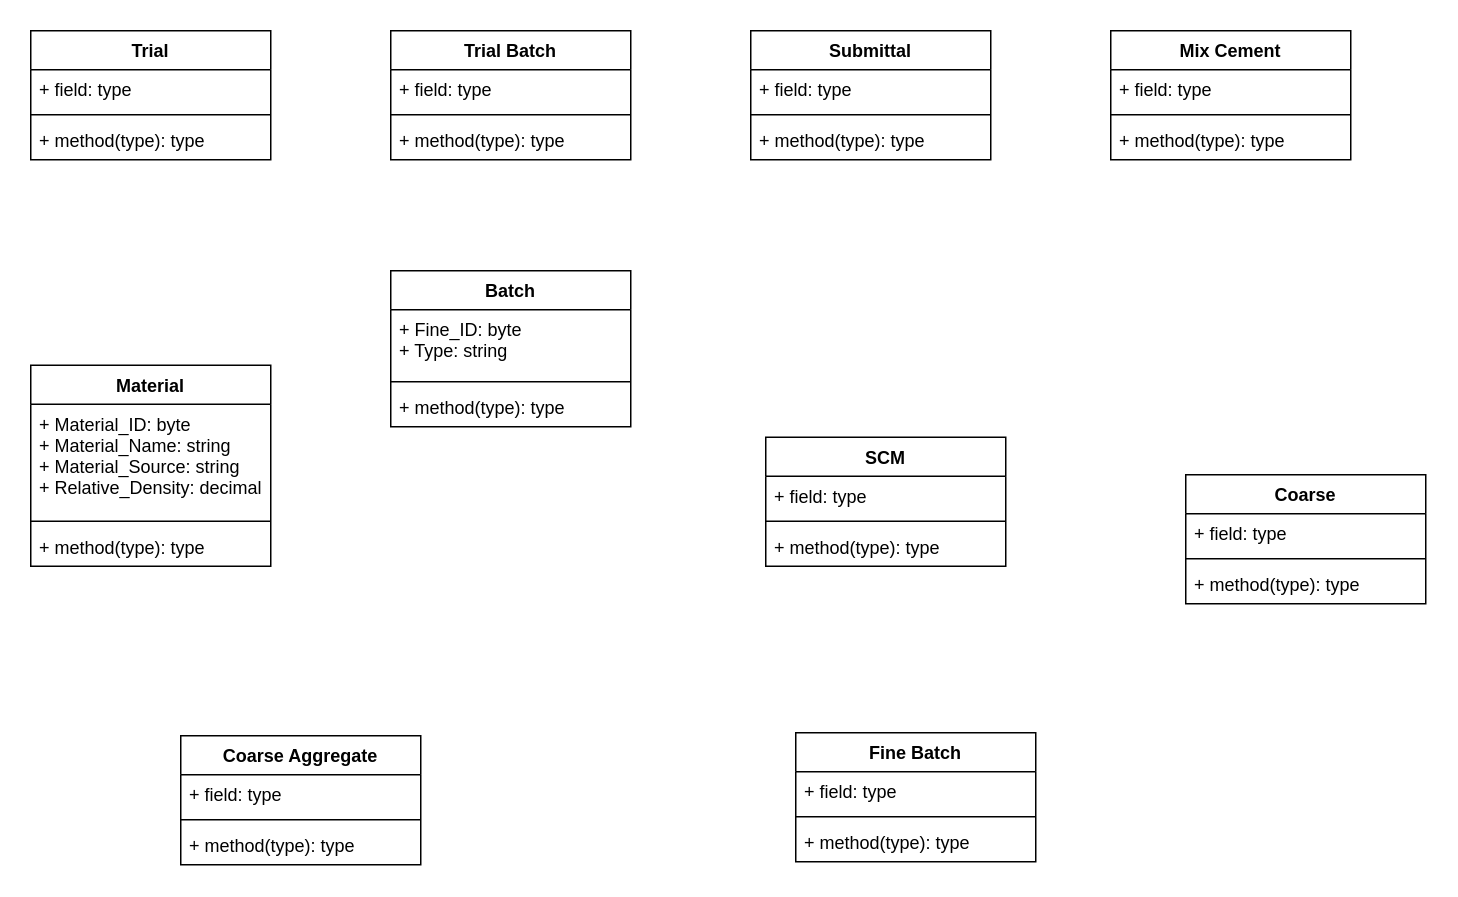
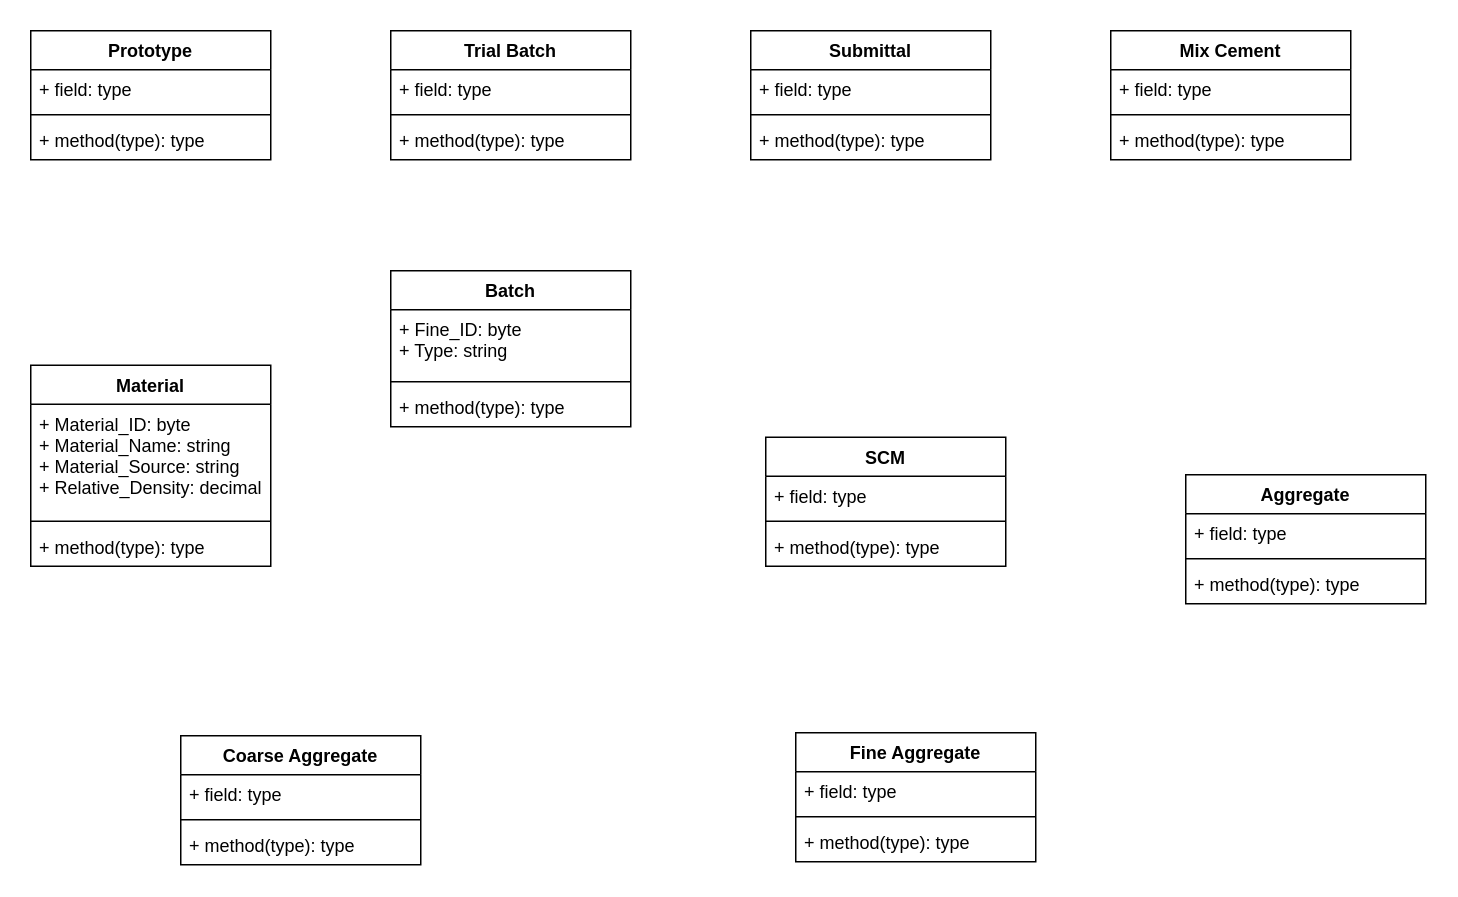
(150, 51) -> (150, 51)
(1305, 495) -> (1305, 495)
(915, 753) -> (915, 753)
